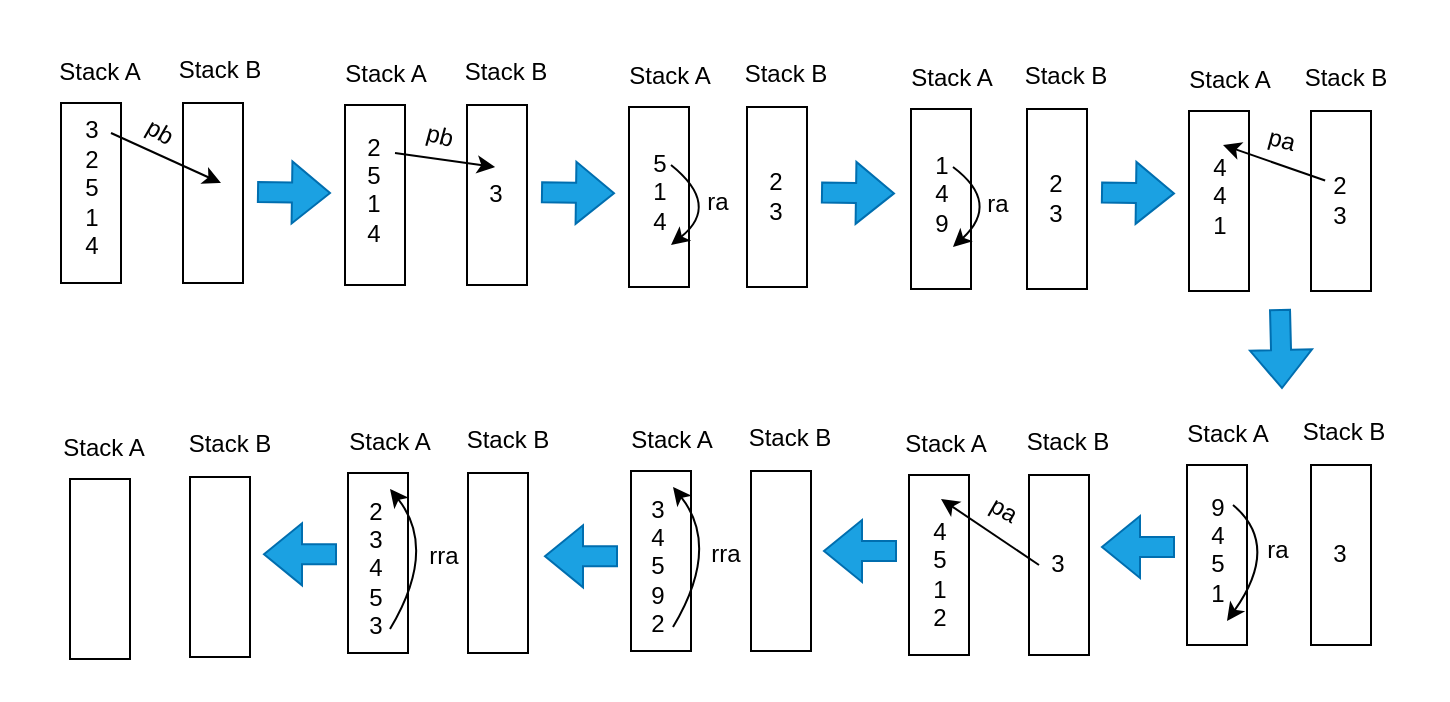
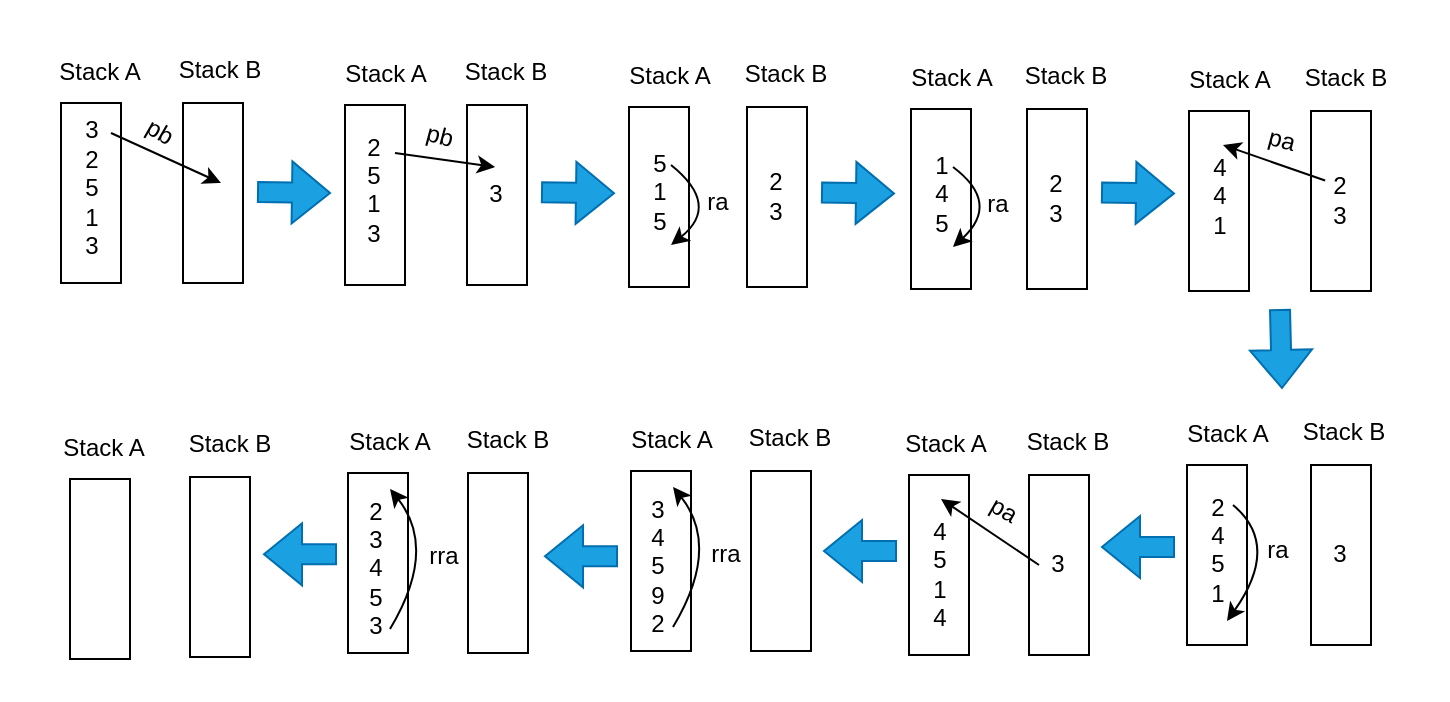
(943, 195) -> (943, 195)
(93, 203) -> (93, 203)
(375, 205) -> (375, 205)
(661, 207) -> (661, 207)
(1219, 565) -> (1219, 565)
(941, 575) -> (941, 575)
